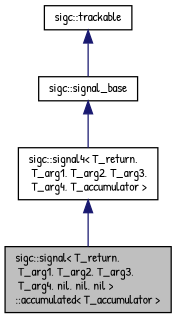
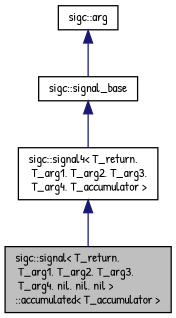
(88, 18) -> (88, 18)
